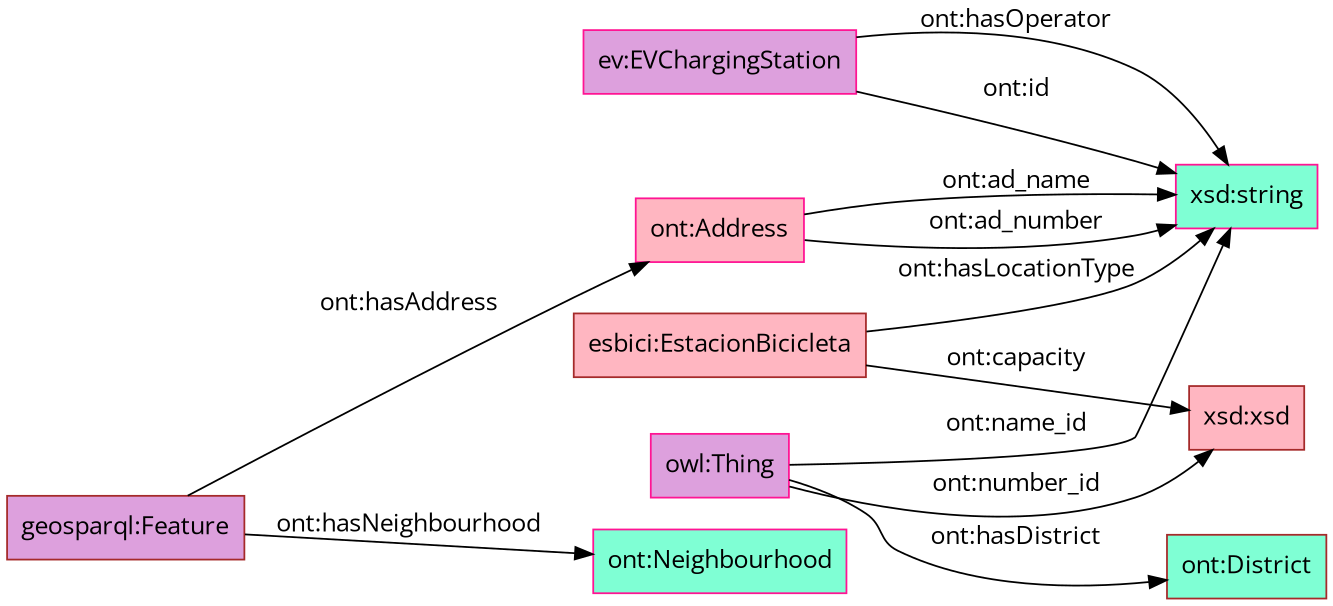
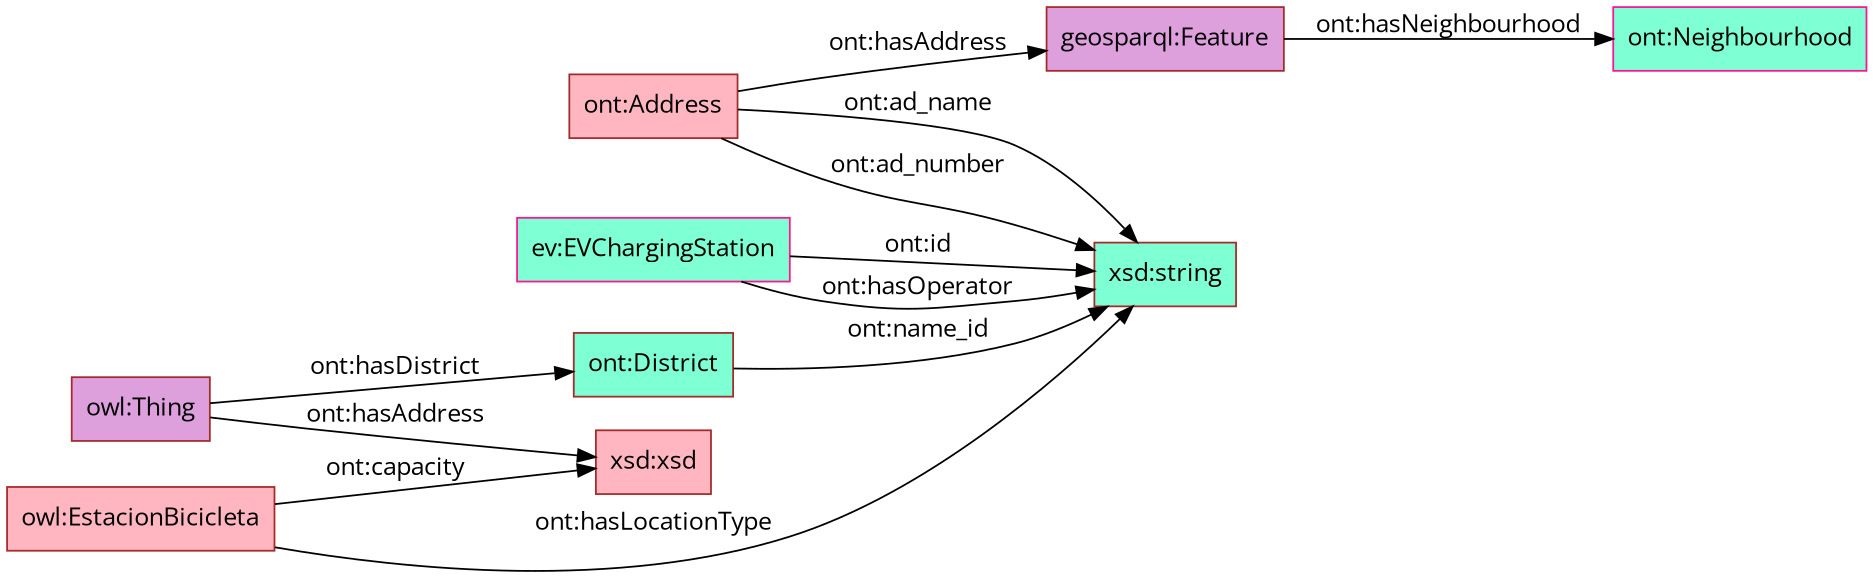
(720, 62) -> (653, 250)
(1247, 197) -> (1165, 274)
(720, 230) -> (653, 106)
(720, 345) -> (141, 519)
(409, 381) -> (883, 70)
(1069, 451) -> (916, 361)
(720, 466) -> (141, 409)
(1016, 484) -> (396, 415)
